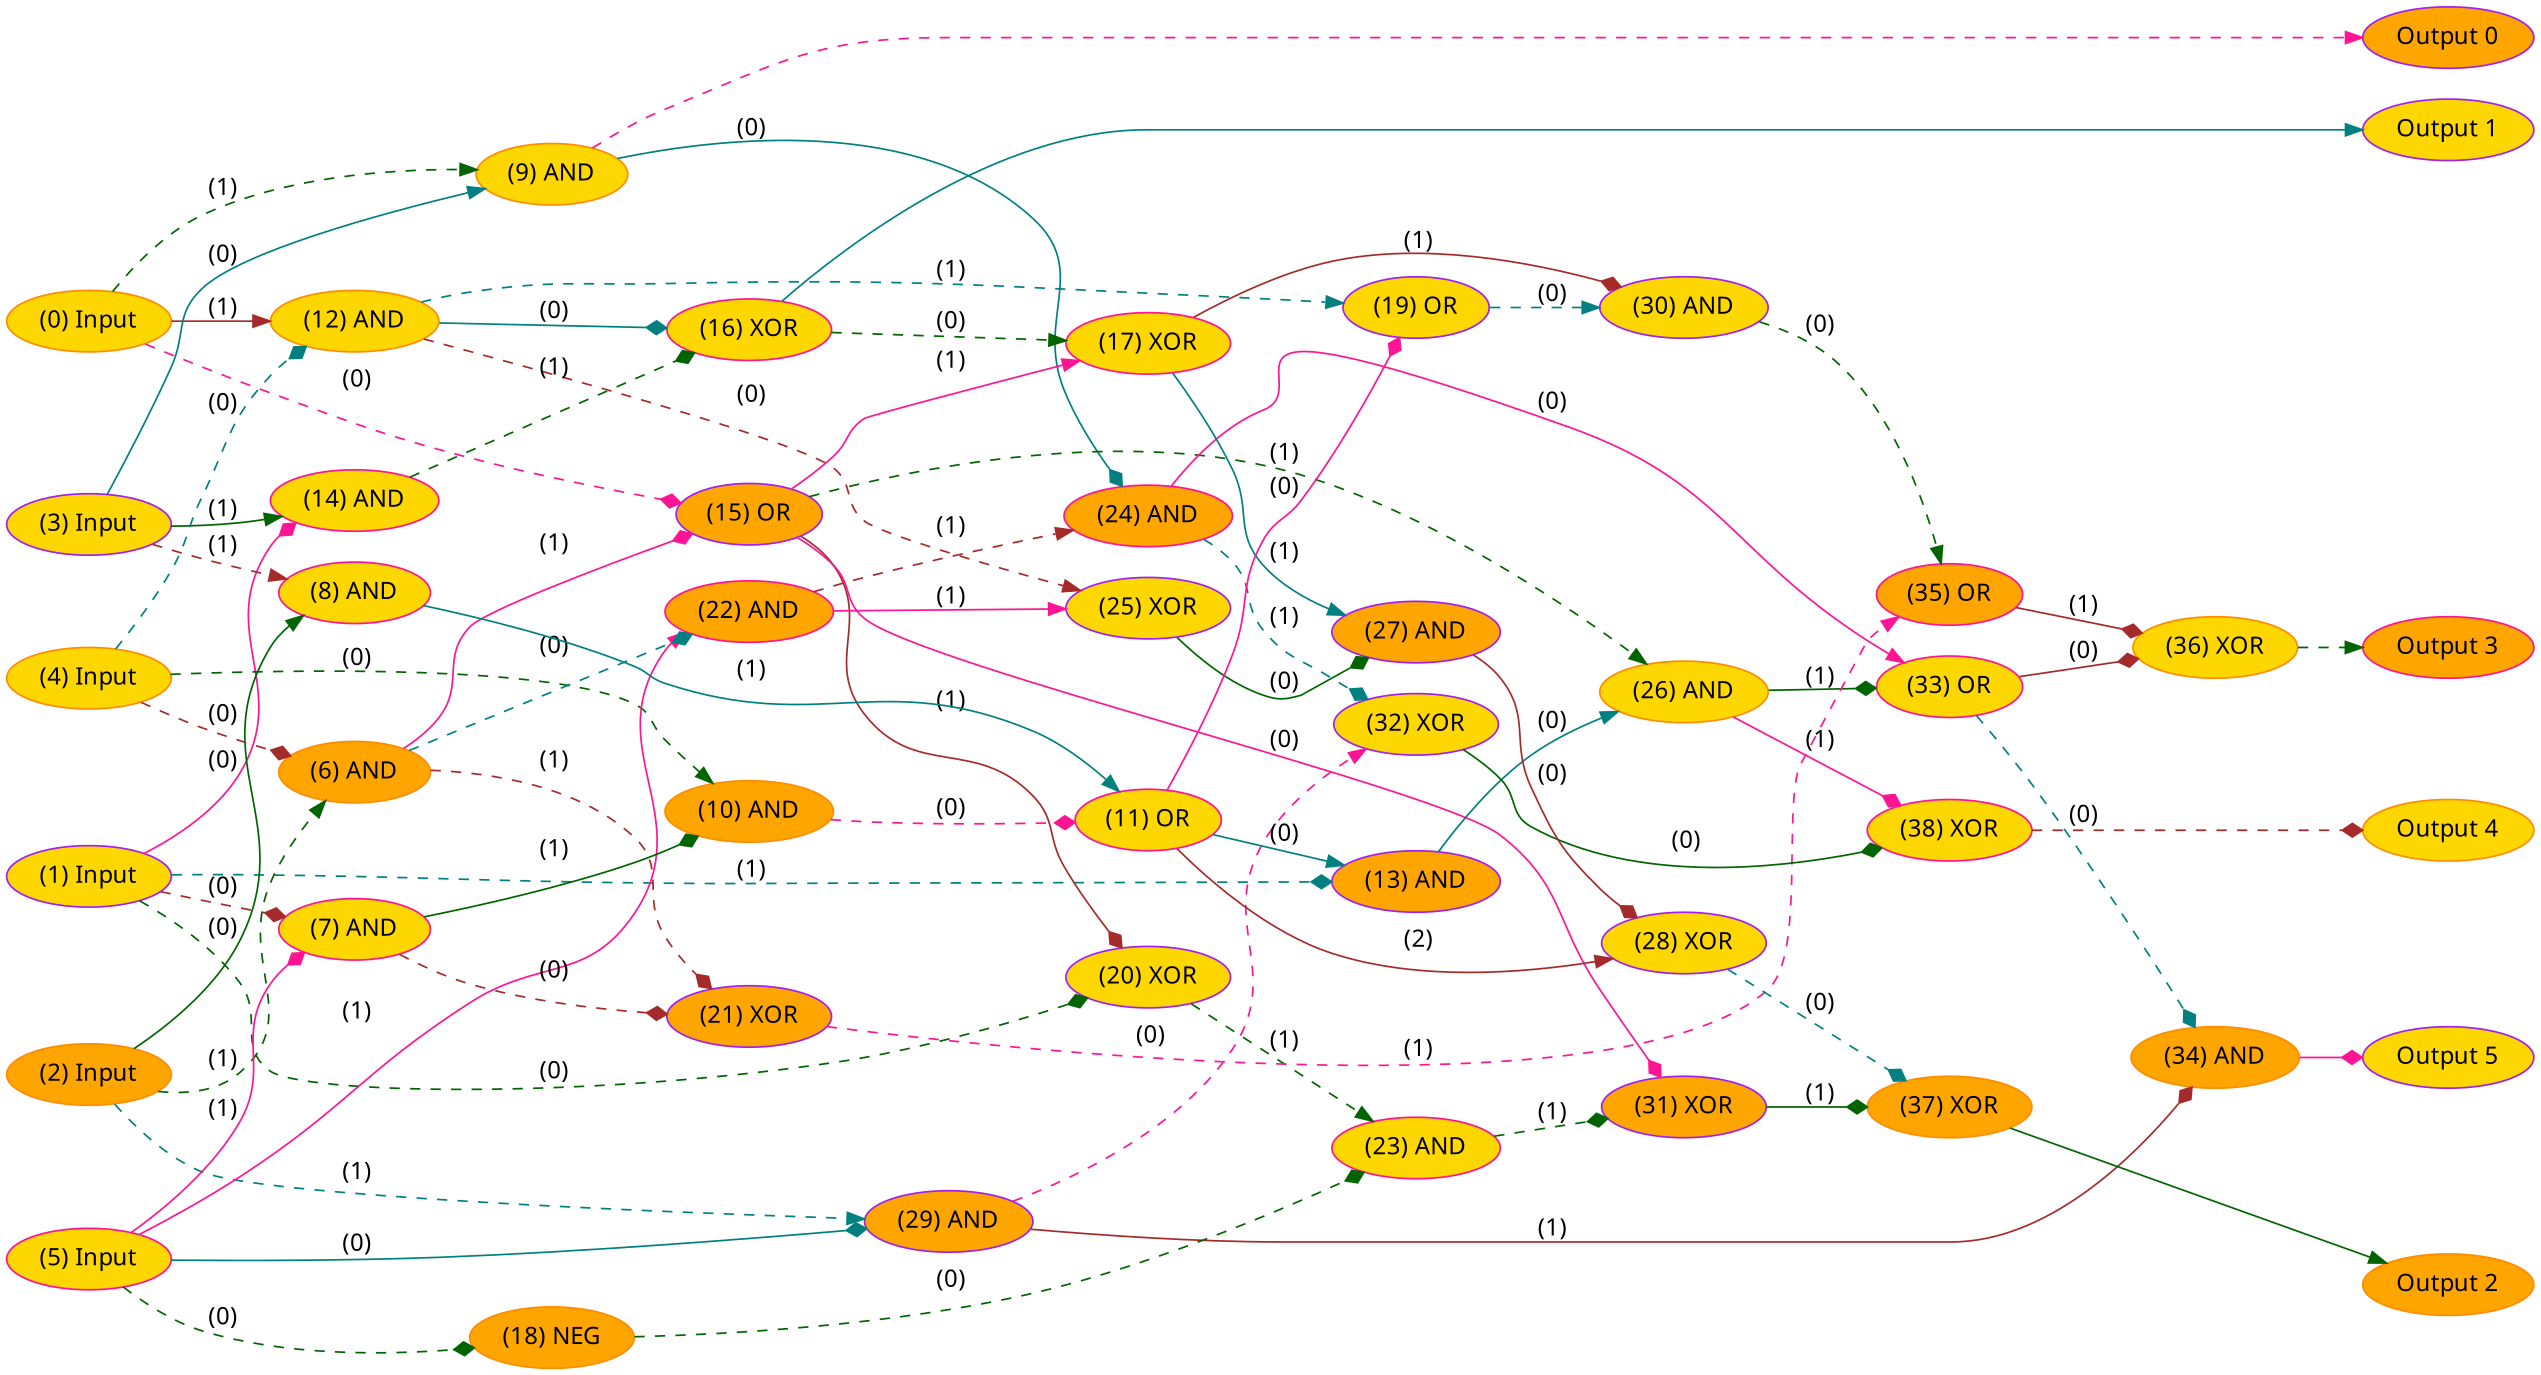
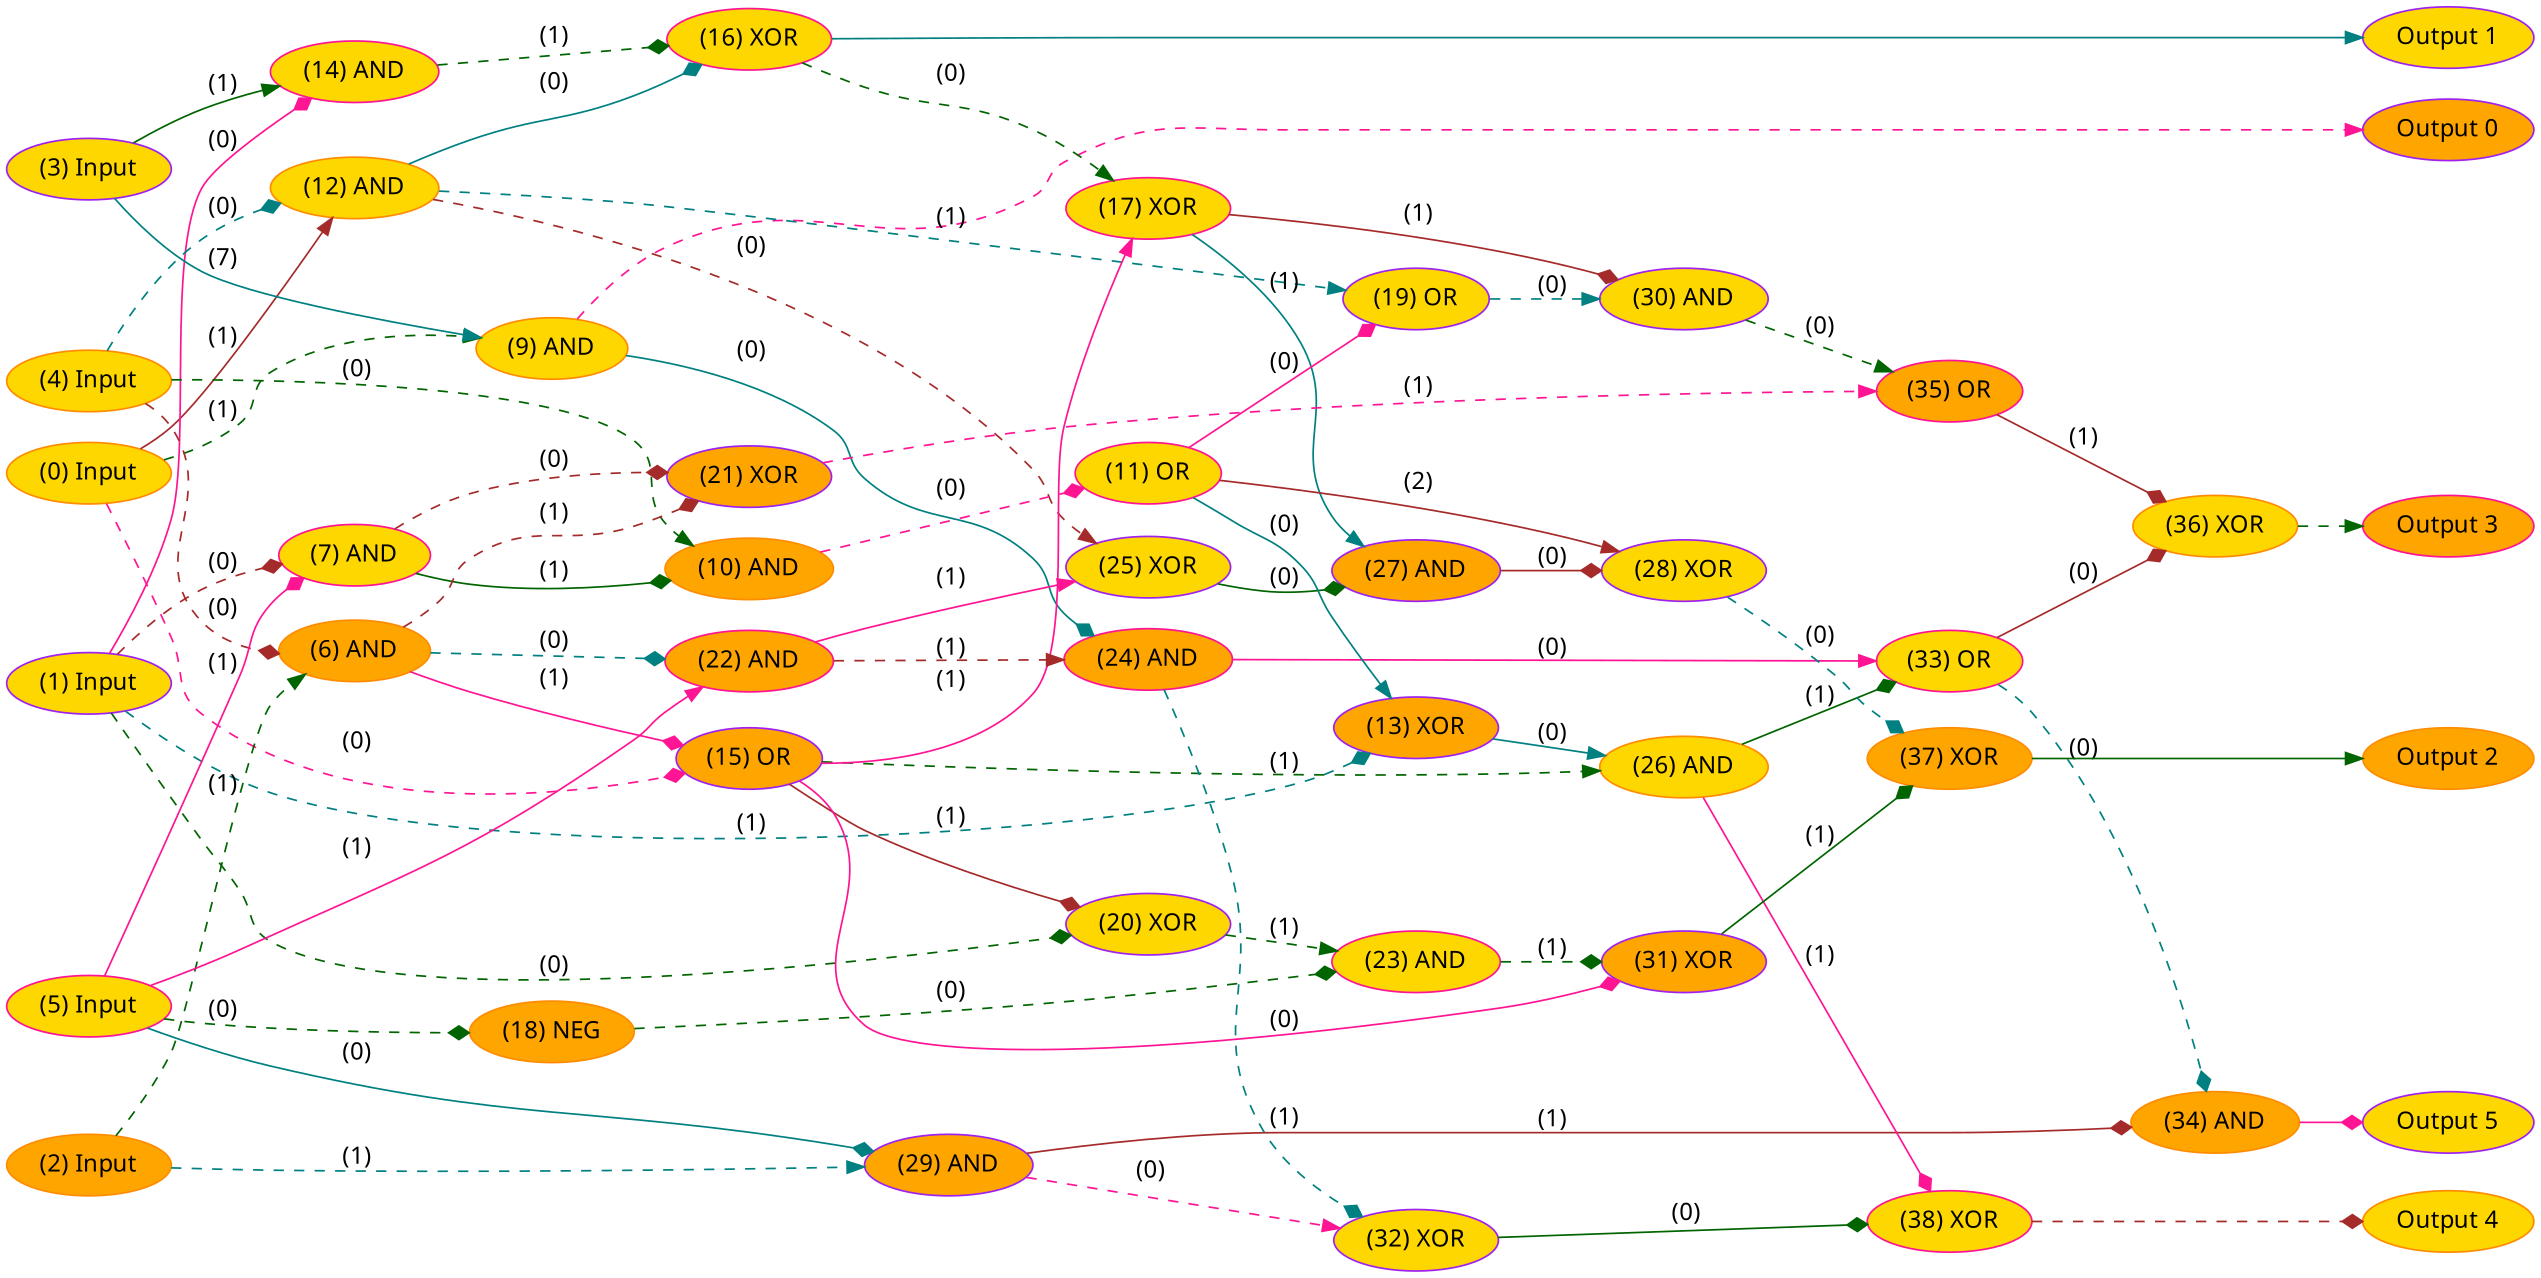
(221, 255) -> (221, 259)
(355, 593) -> none
(1416, 882) -> (1416, 728)
